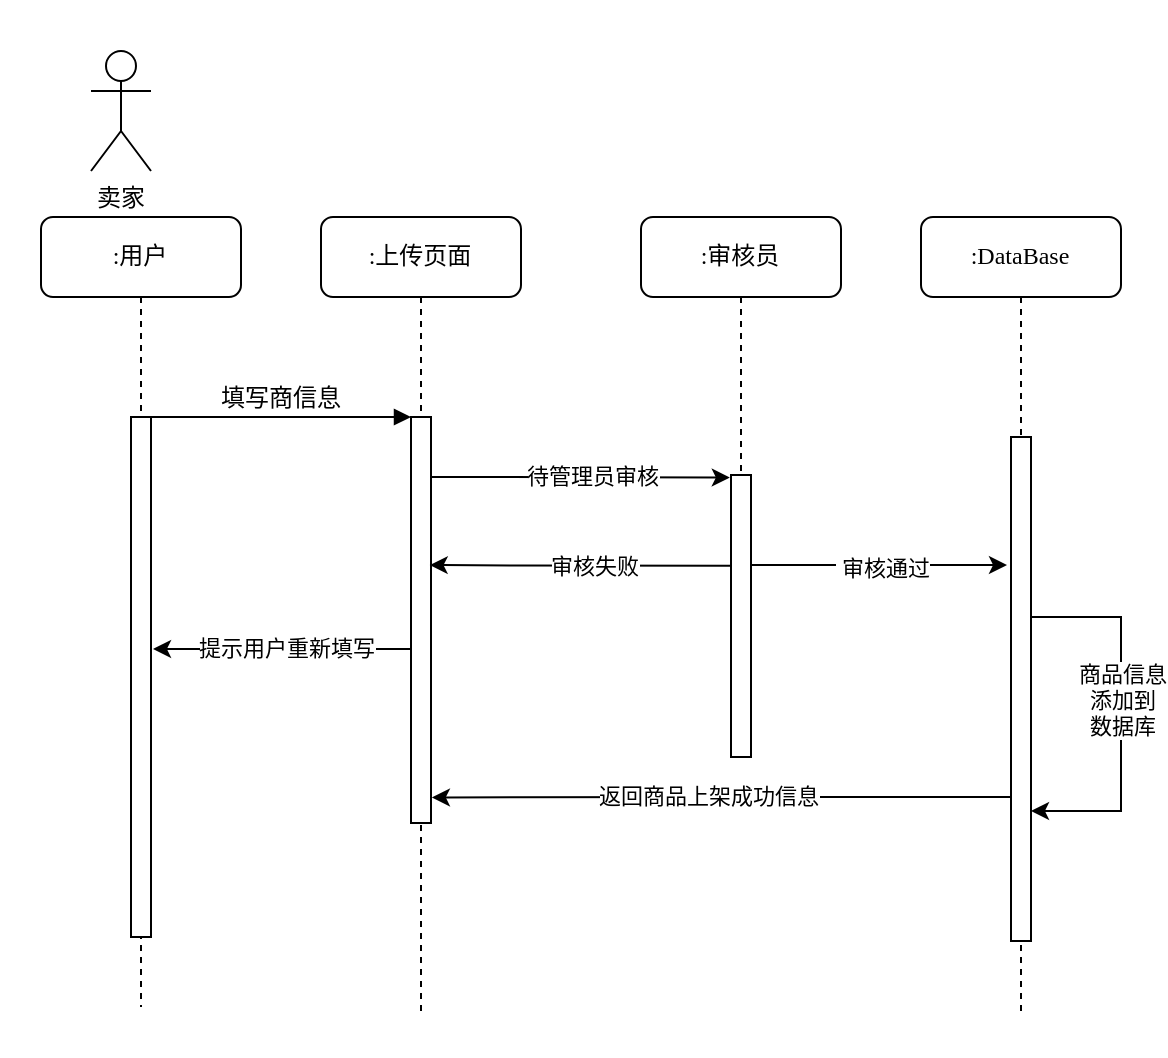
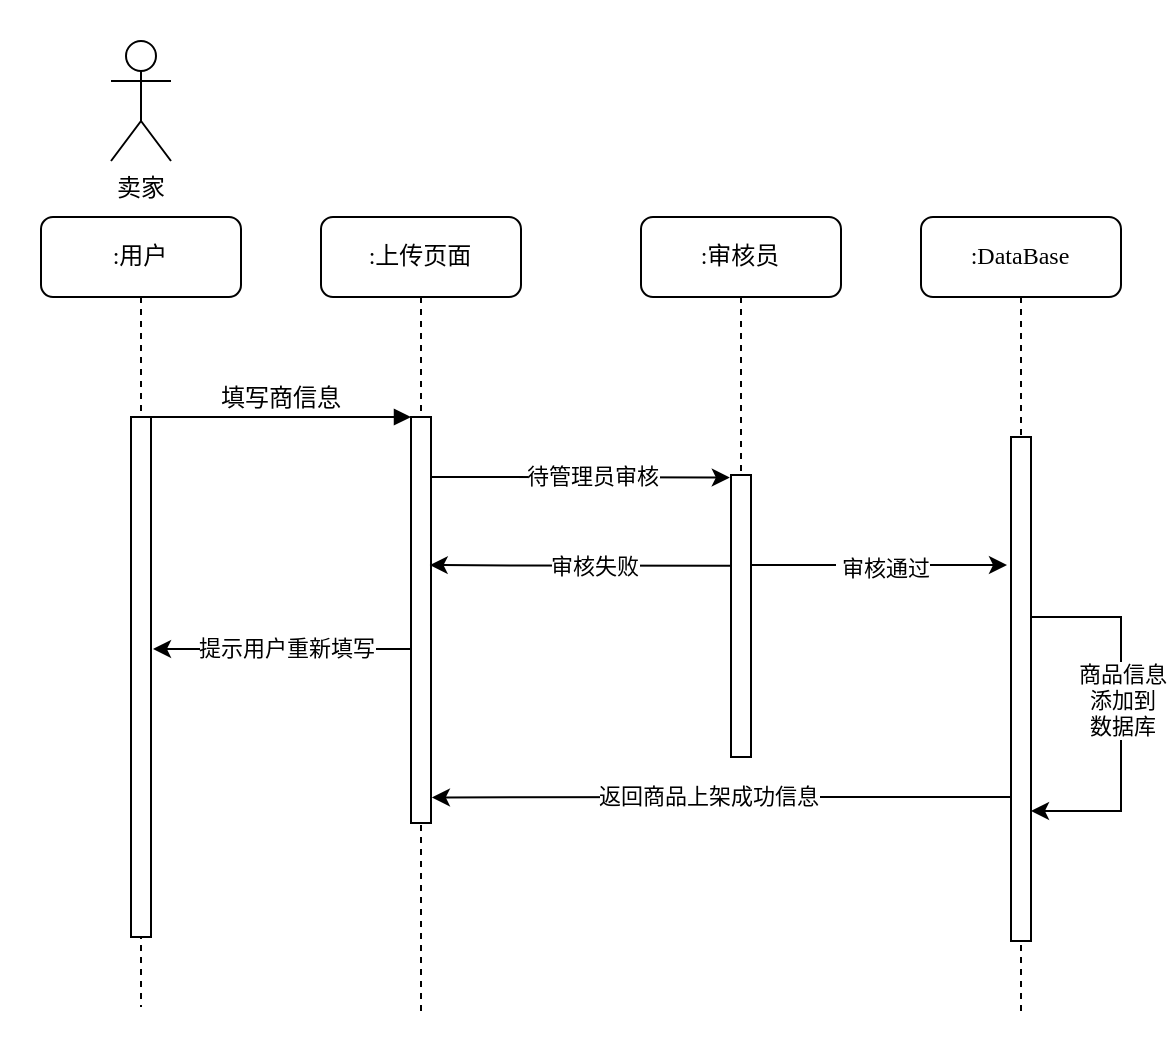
(121, 111) -> (141, 101)
